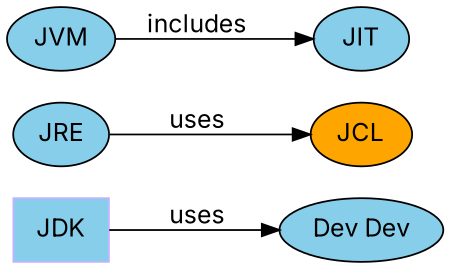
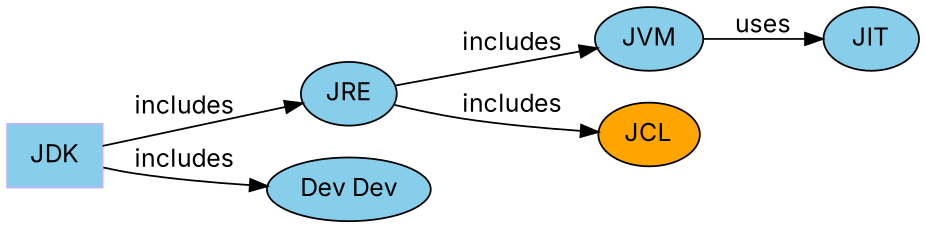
(197, 26) -> (763, 26)
none -> (488, 68)
(197, 121) -> (513, 105)
none -> (194, 126)
(197, 217) -> (185, 160)
